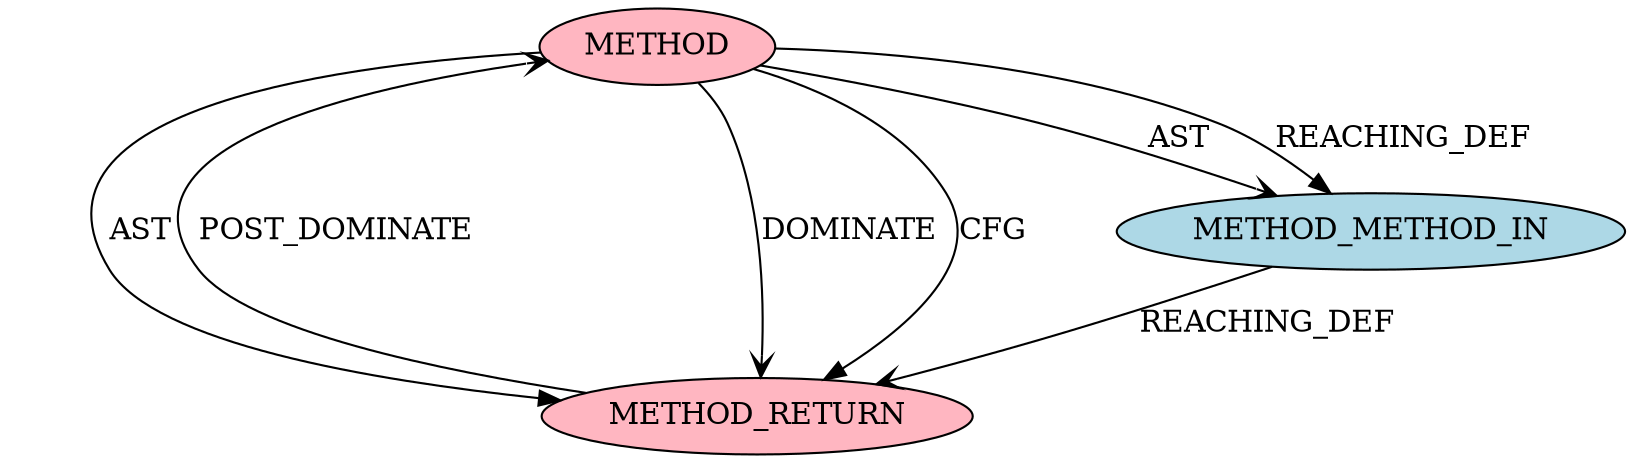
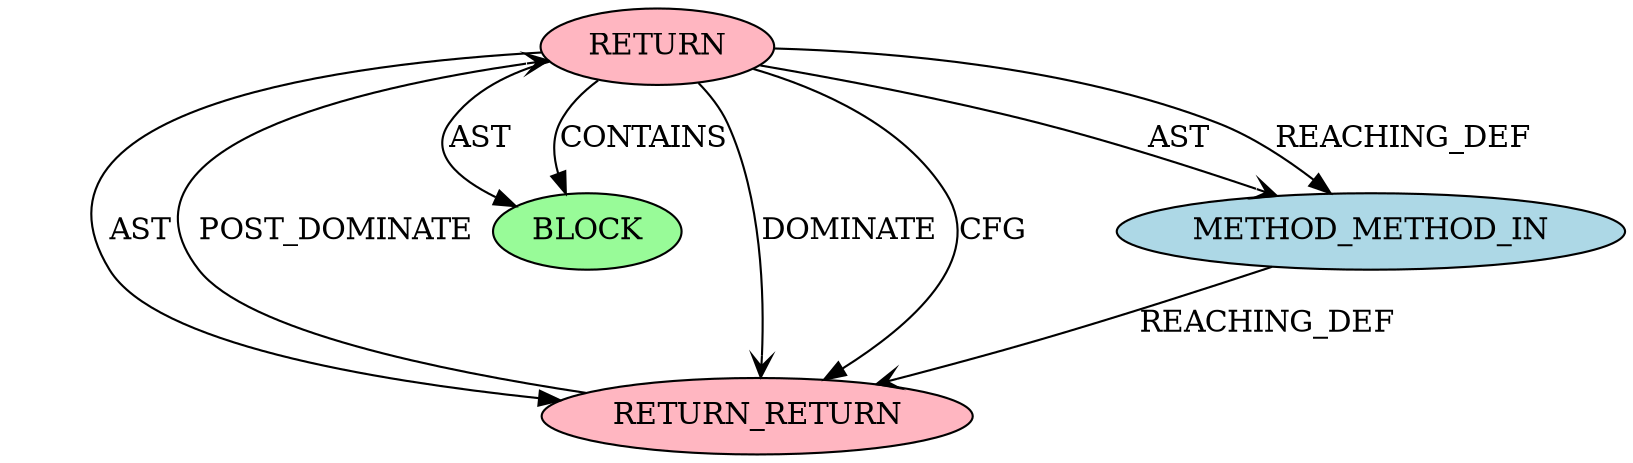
(657, 47) -> (657, 47)
none -> (587, 231)
(757, 416) -> (757, 416)
